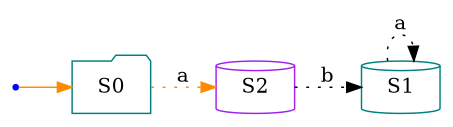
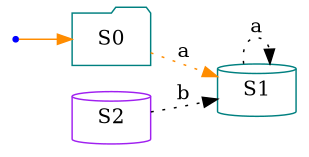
(176, 87) -> (177, 62)
